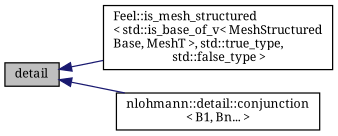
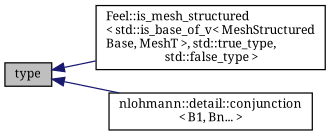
(32, 75) -> (28, 75)
